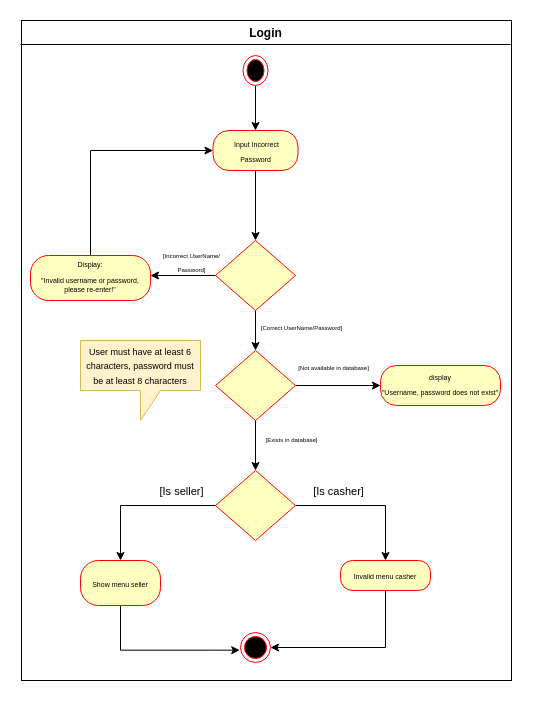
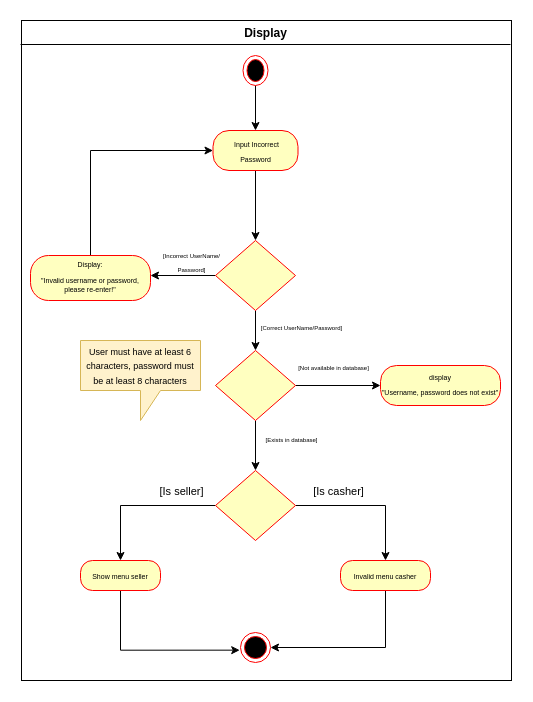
(266, 34) -> (266, 34)
(121, 583) -> (121, 576)
